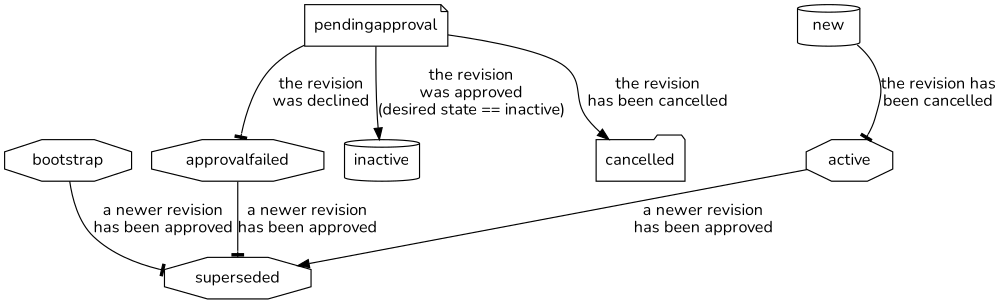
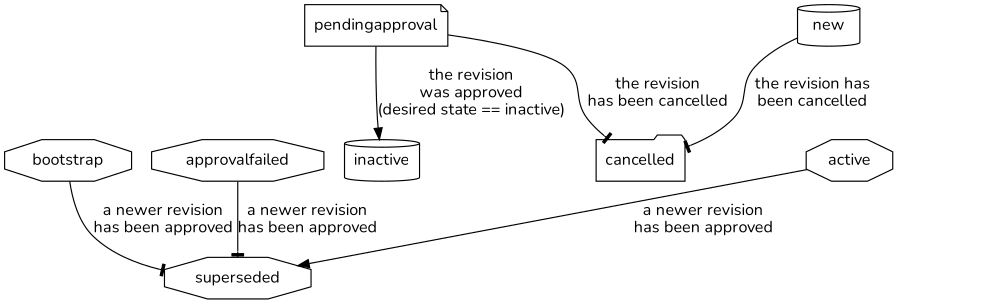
(547, 57) -> (547, 57)
(262, 81) -> none
(881, 87) -> (744, 92)
